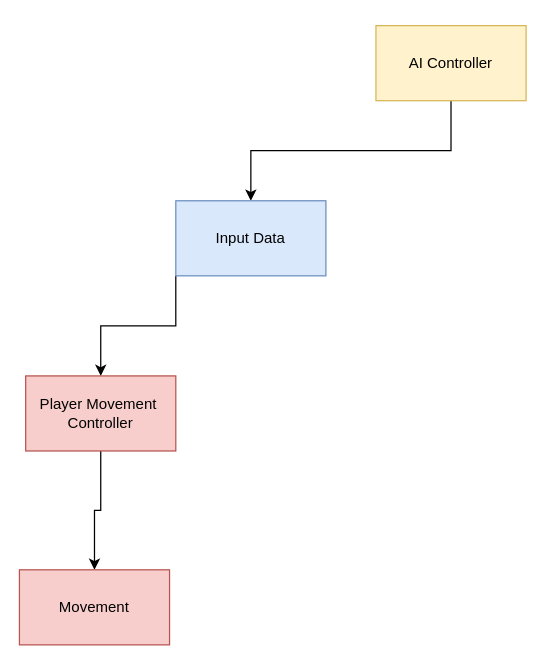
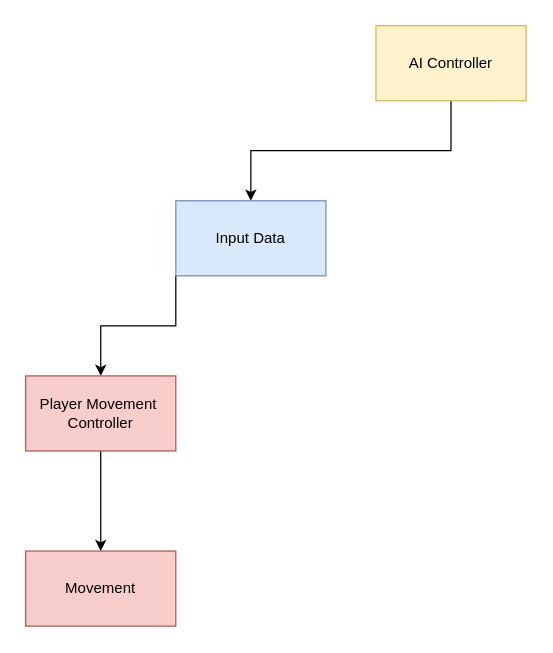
(94, 607) -> (101, 588)
